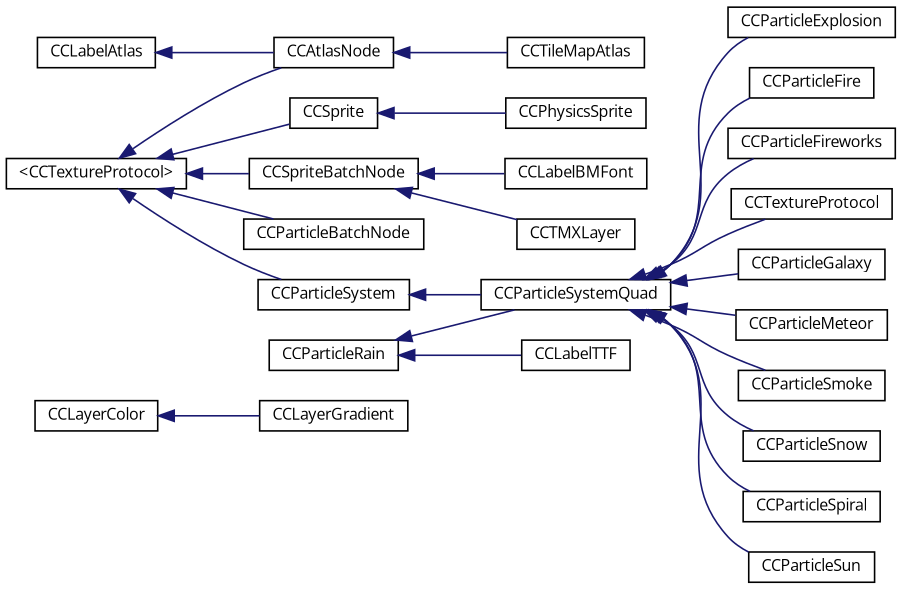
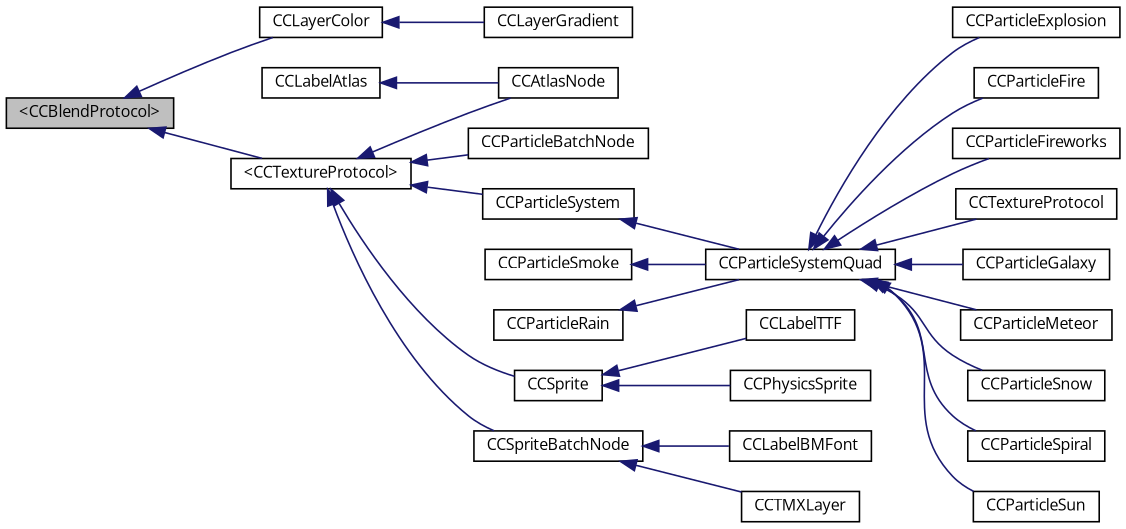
(576, 53) -> none
none -> (90, 113)
(705, 343) -> (677, 264)
(468, 355) -> (682, 355)
